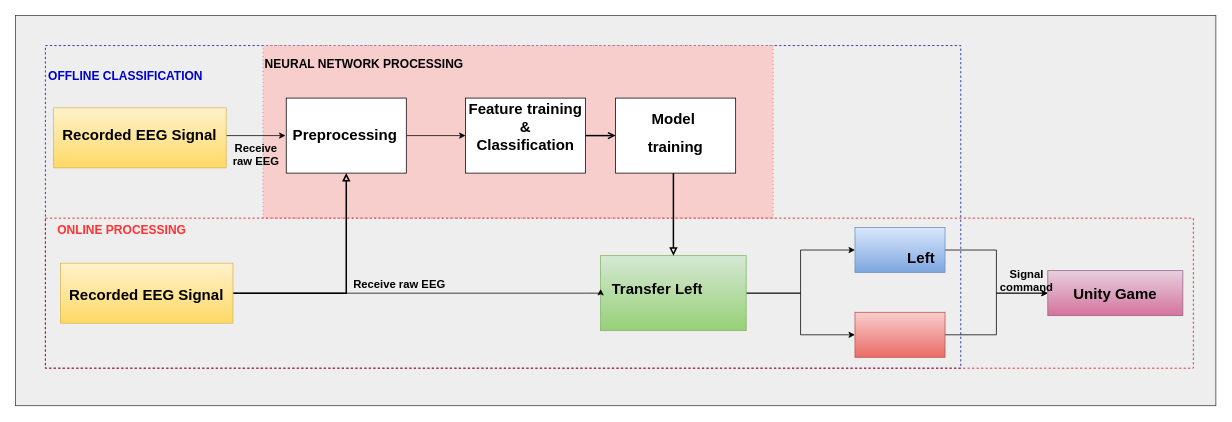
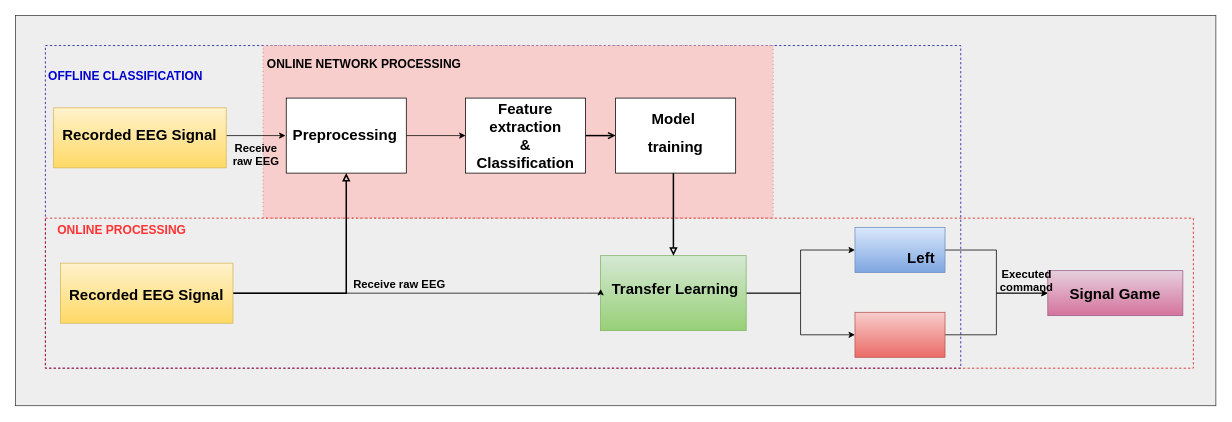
(364, 63) -> (364, 63)
(525, 126) -> (525, 126)
(664, 279) -> (679, 279)
(1026, 280) -> (1026, 280)
(1115, 293) -> (1115, 293)
